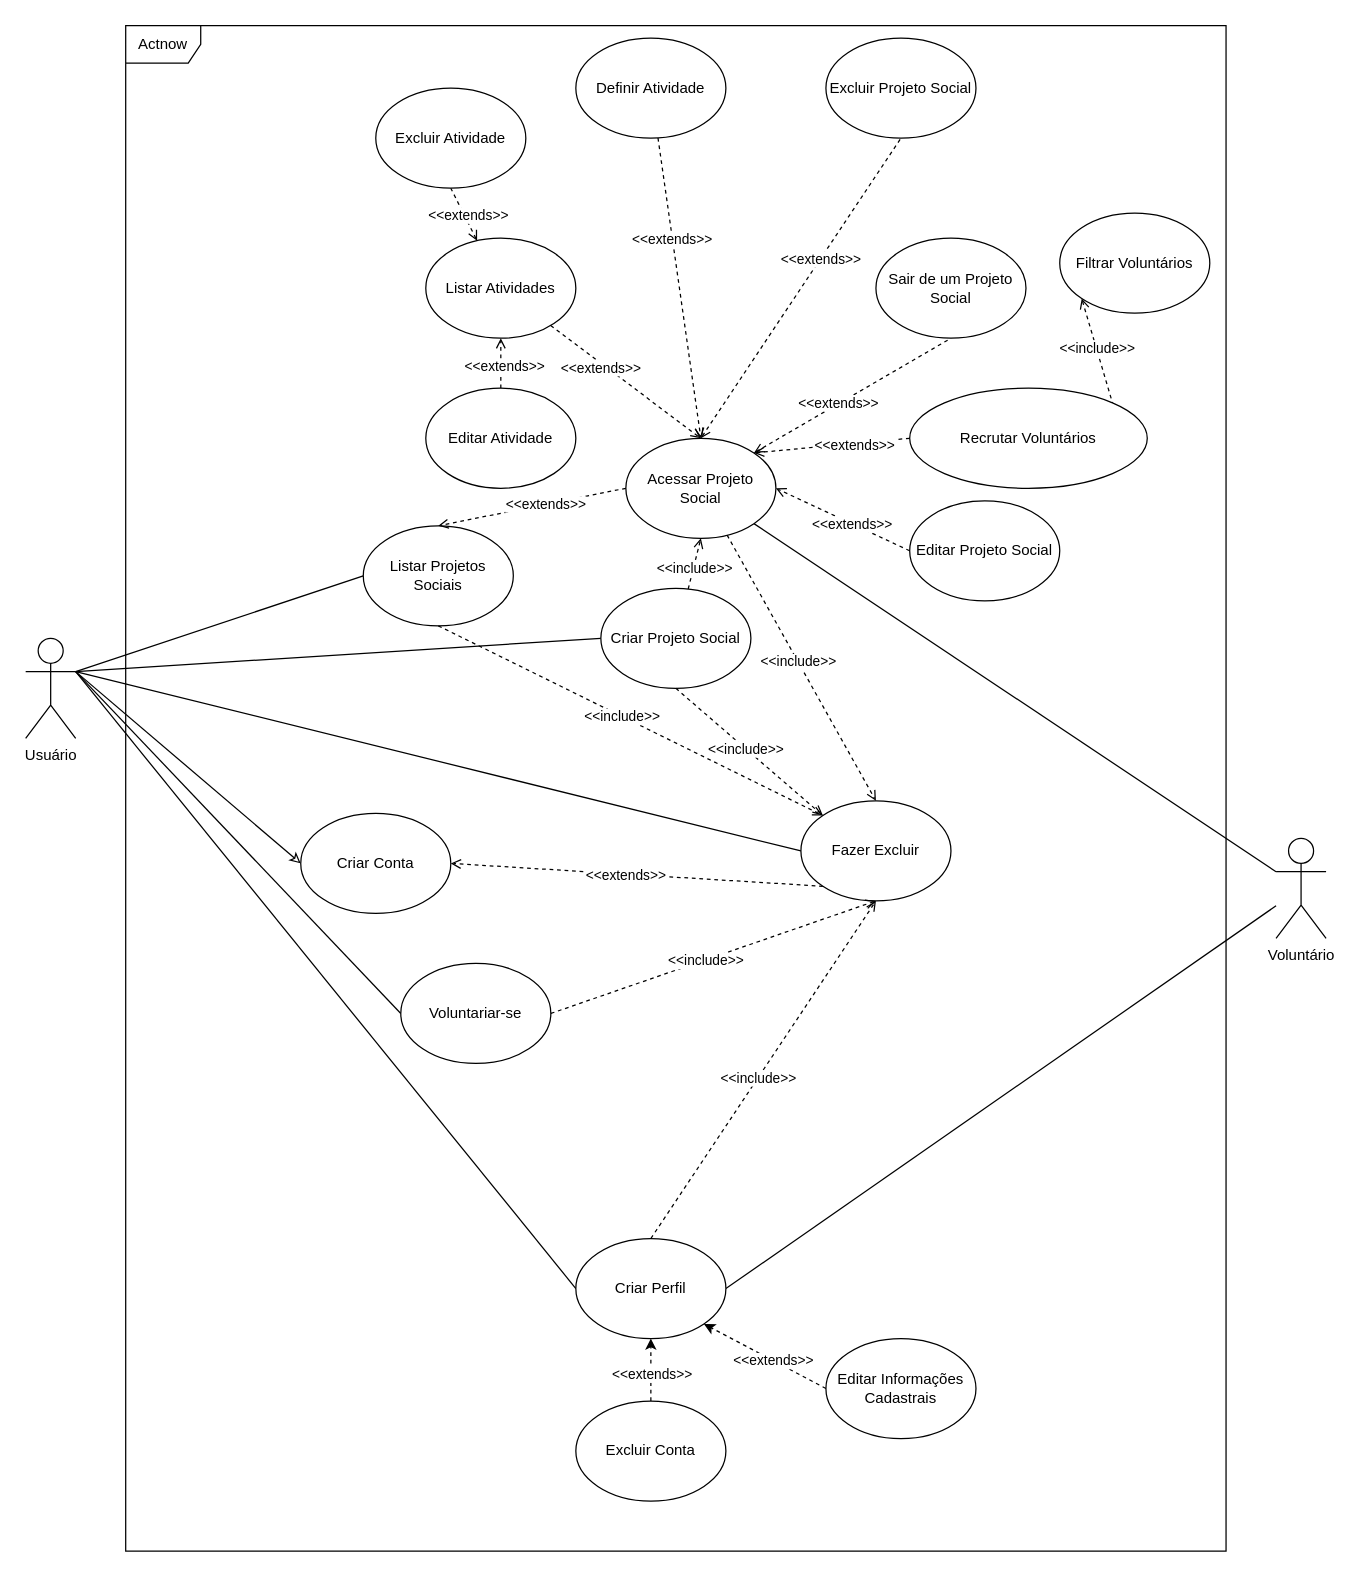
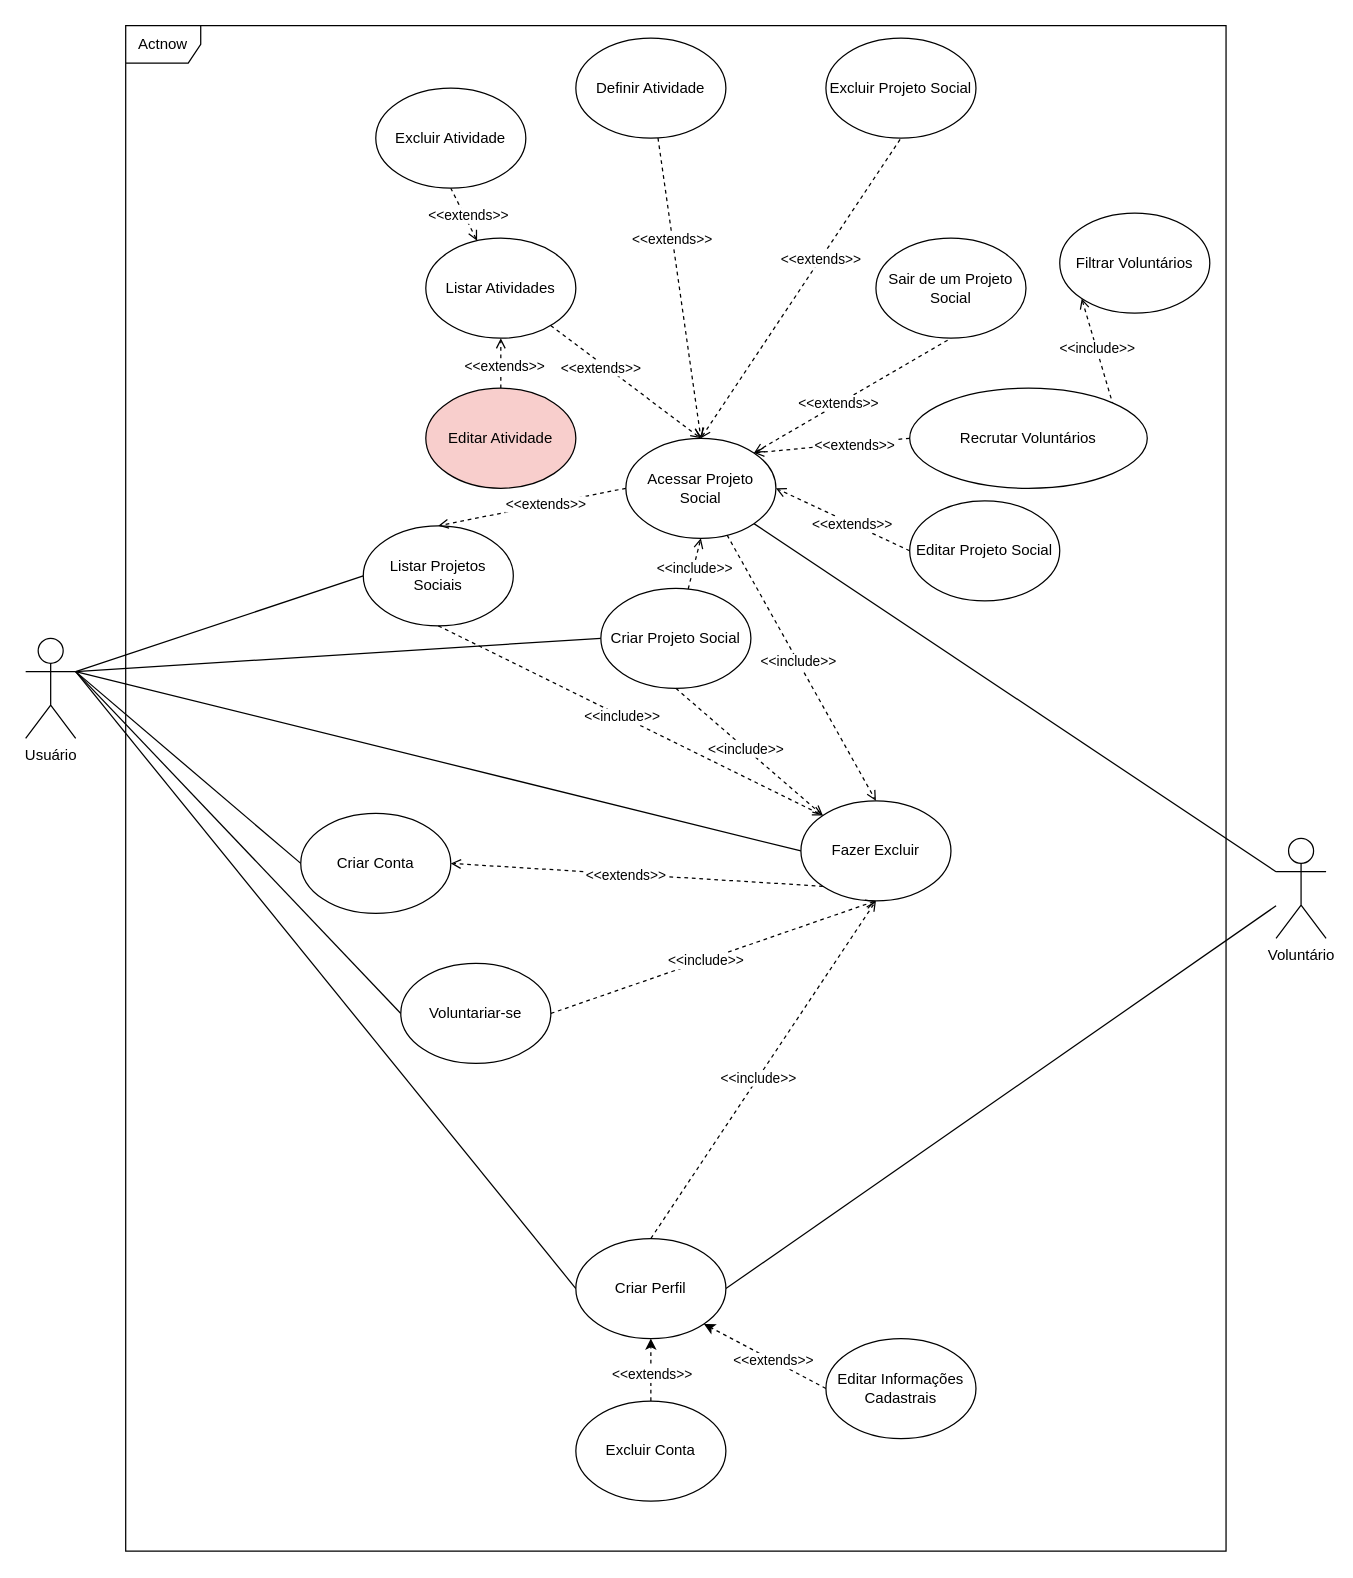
(501, 438) -> (501, 438)
(293, 857) -> (296, 859)
